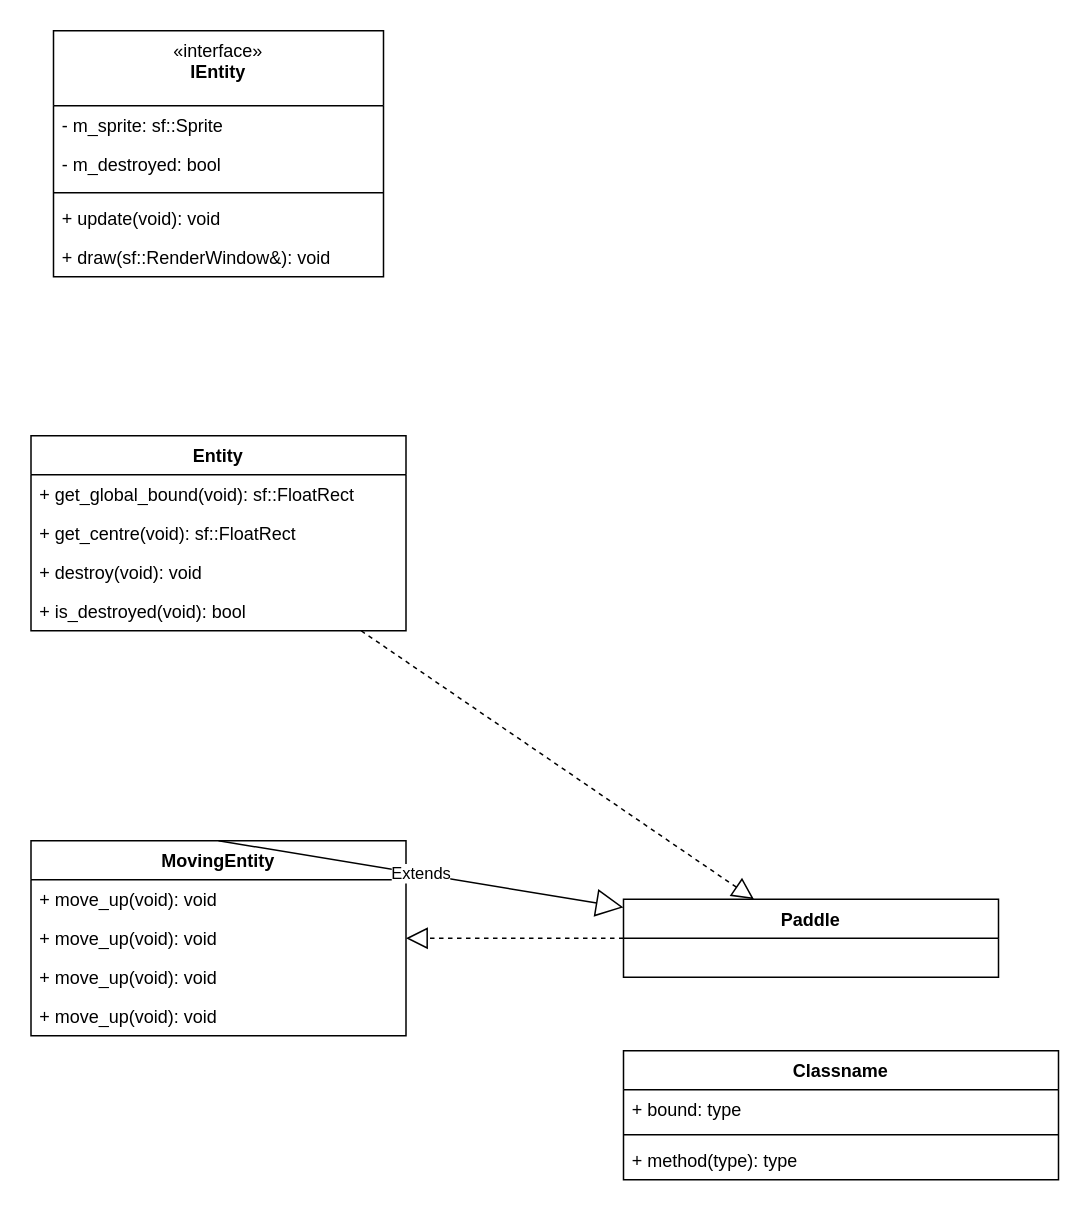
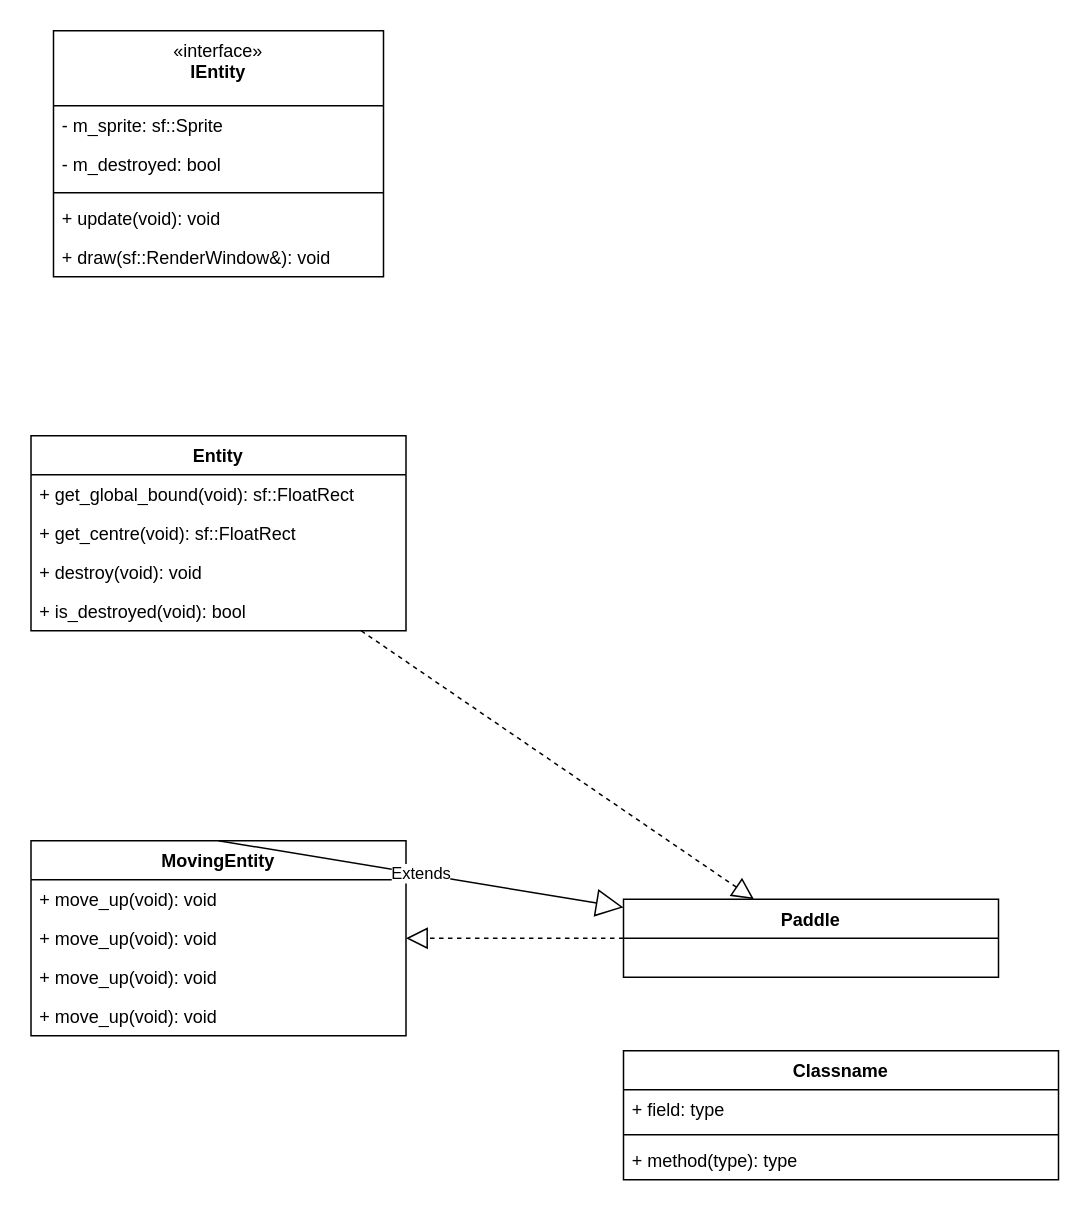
(691, 1111) -> (686, 1111)
